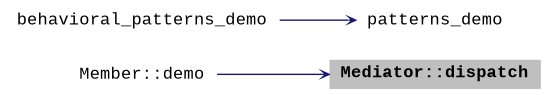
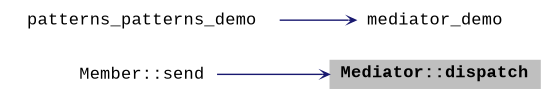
(143, 20) -> (143, 20)
(435, 20) -> (435, 20)
(143, 74) -> (143, 74)
